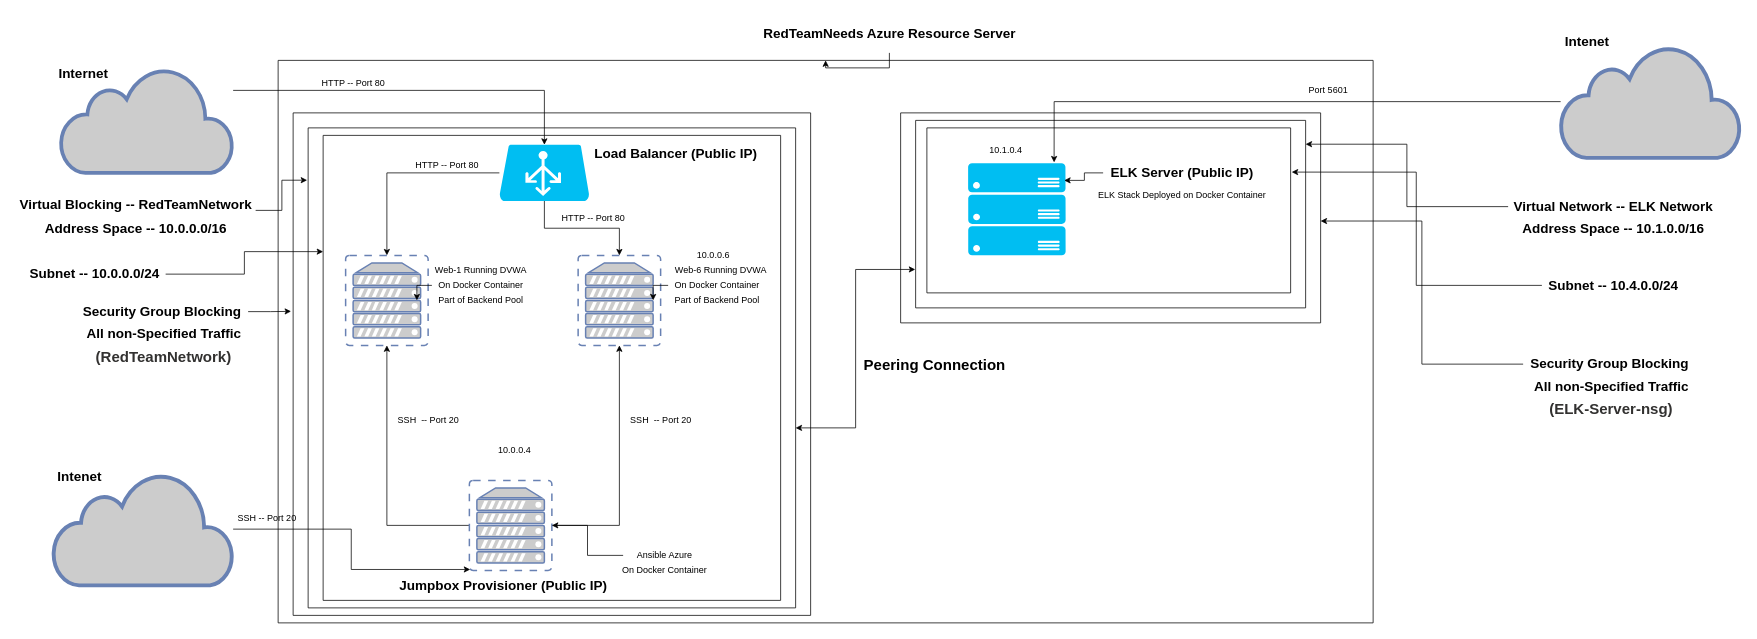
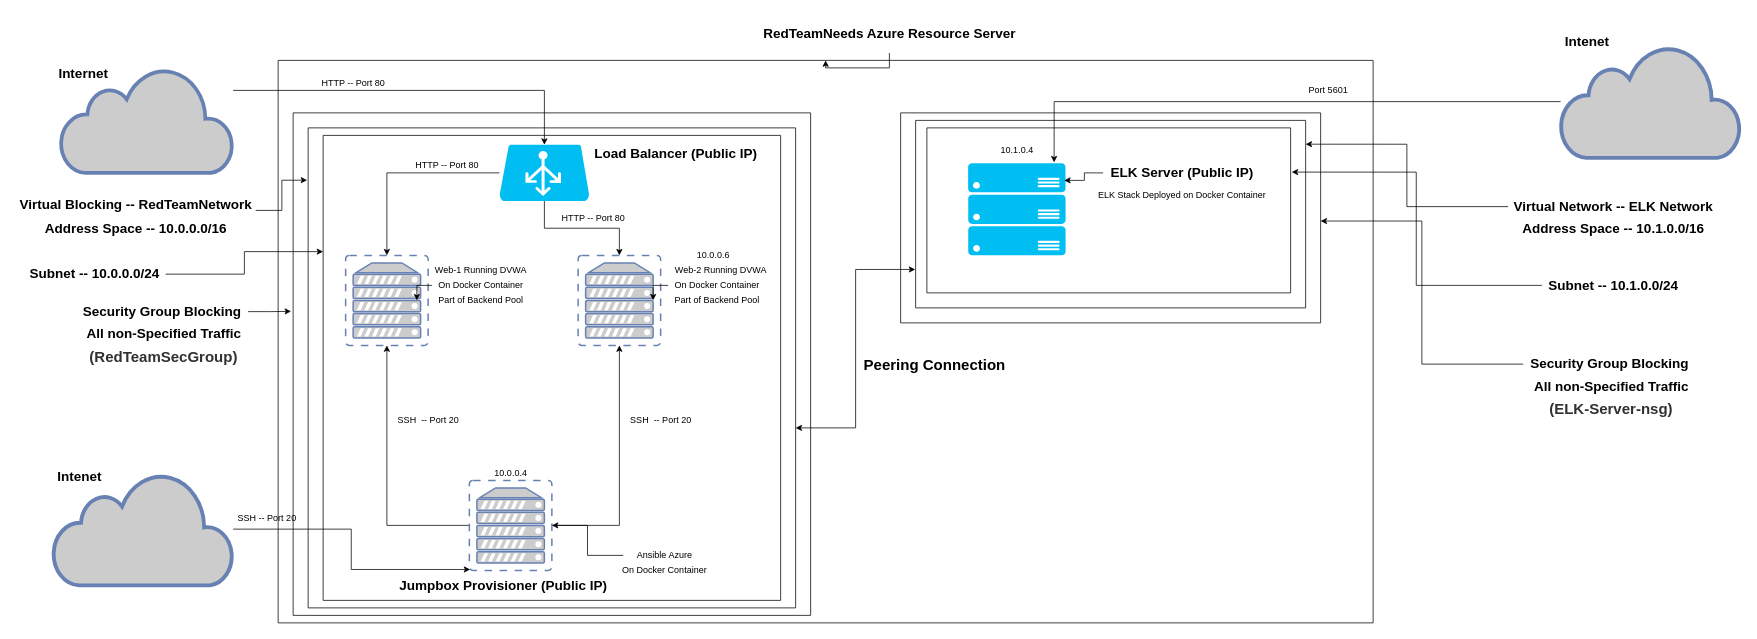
(1005, 150) -> (1017, 150)
(721, 270) -> (721, 270)
(1613, 285) -> (1613, 285)
(170, 357) -> (170, 357)
(514, 450) -> (510, 473)
